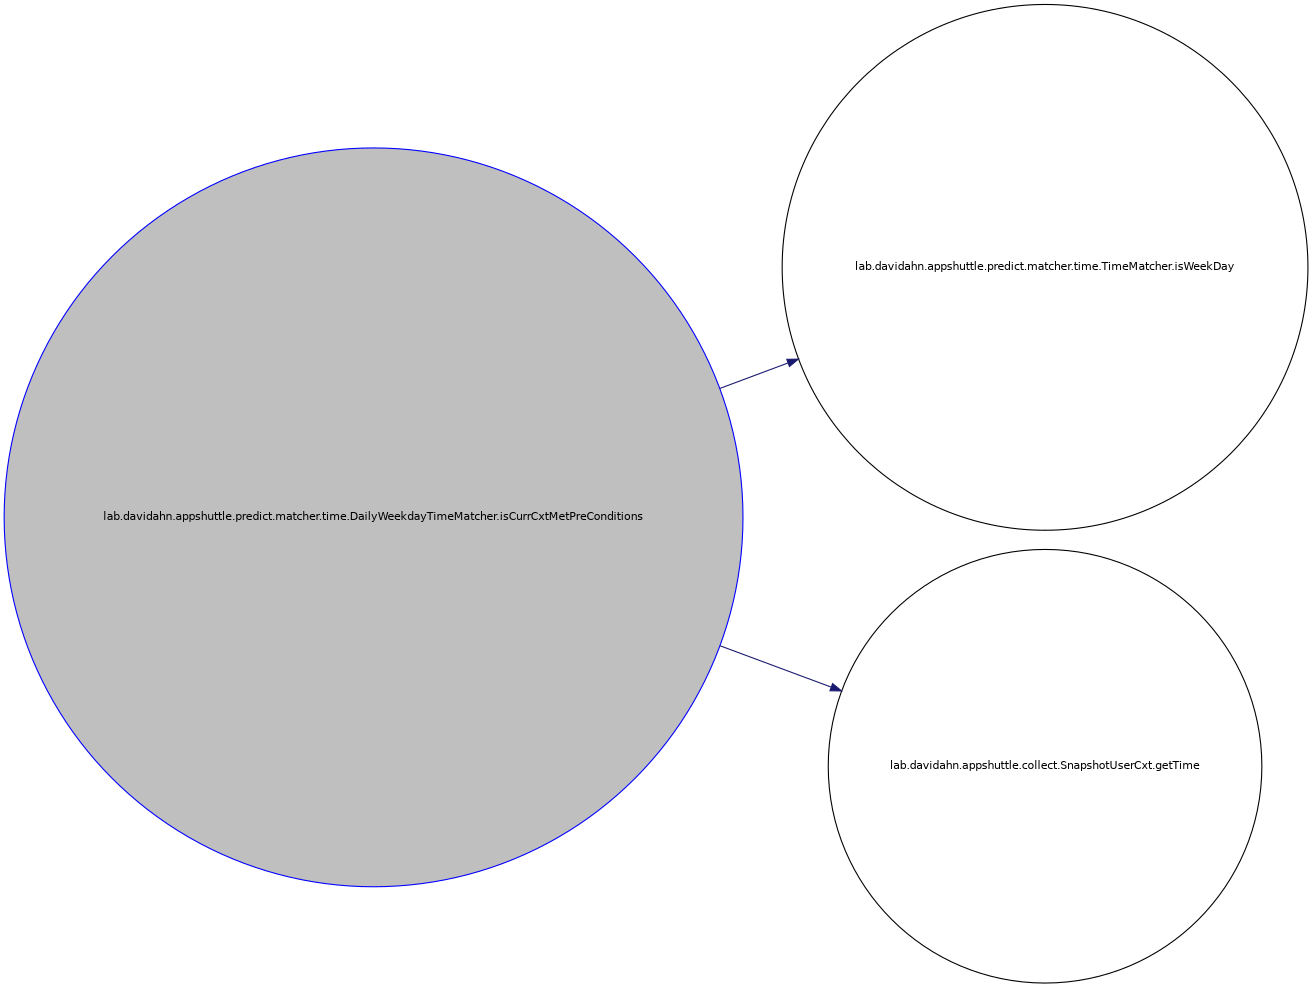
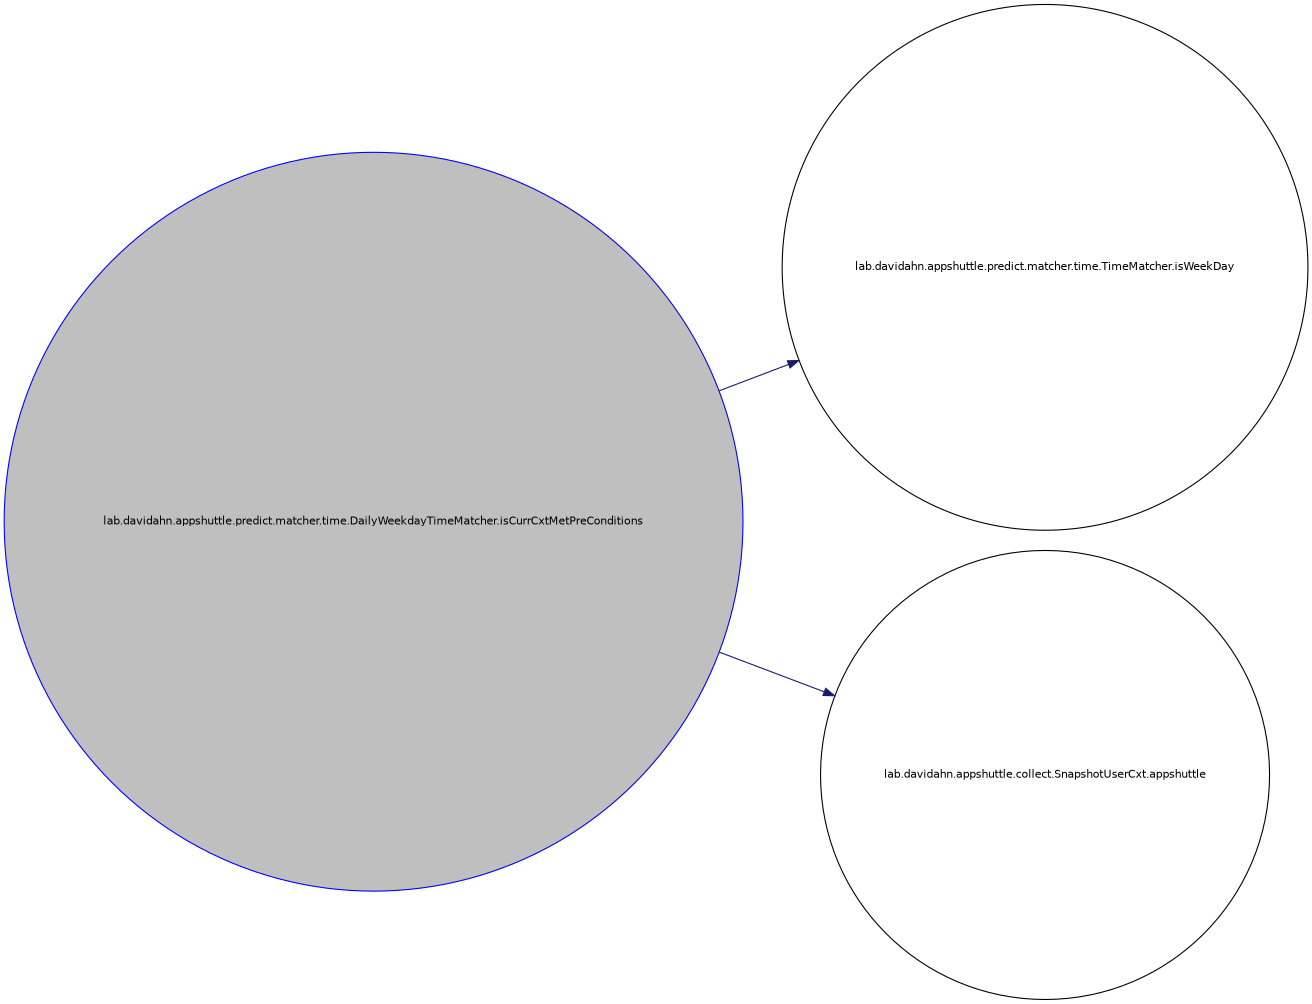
(1045, 766) -> (1045, 775)
